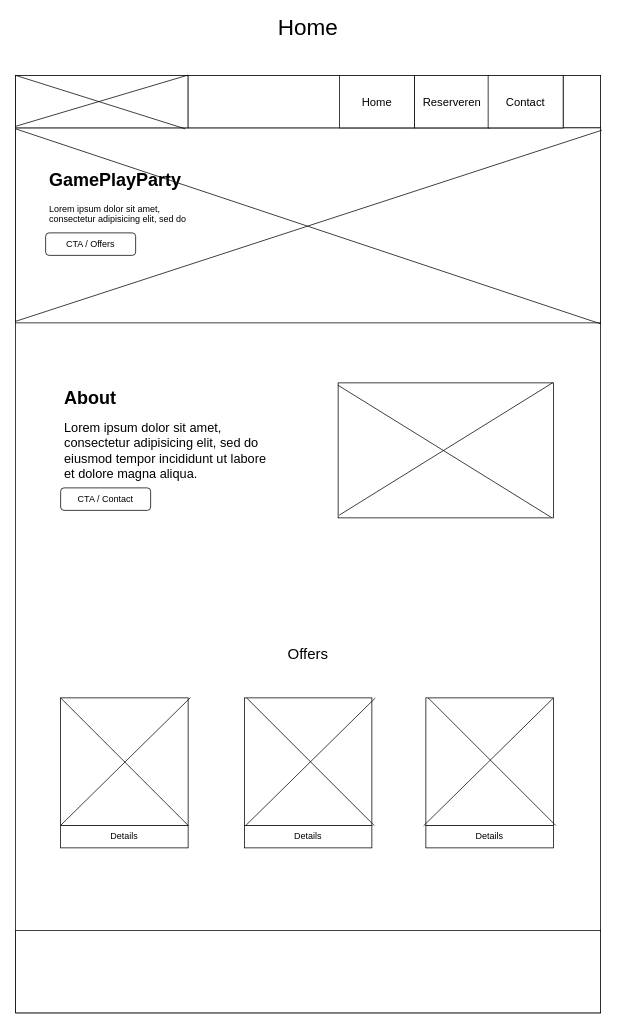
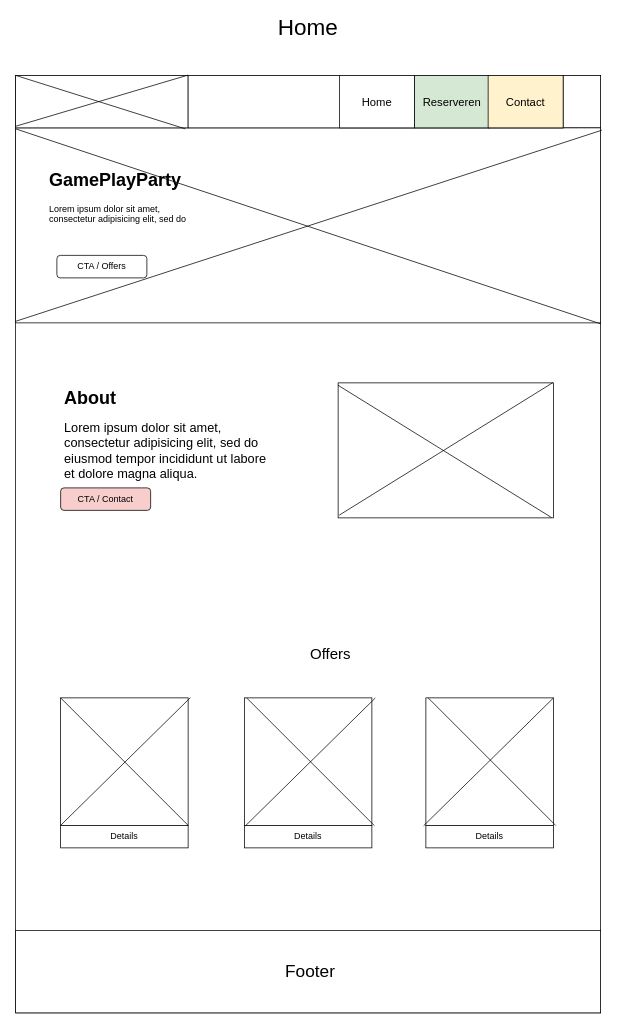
(452, 102) -> (452, 102)
(525, 102) -> (525, 102)
(90, 244) -> (102, 267)
(105, 499) -> (105, 499)
(308, 653) -> (330, 653)
none -> (310, 972)
